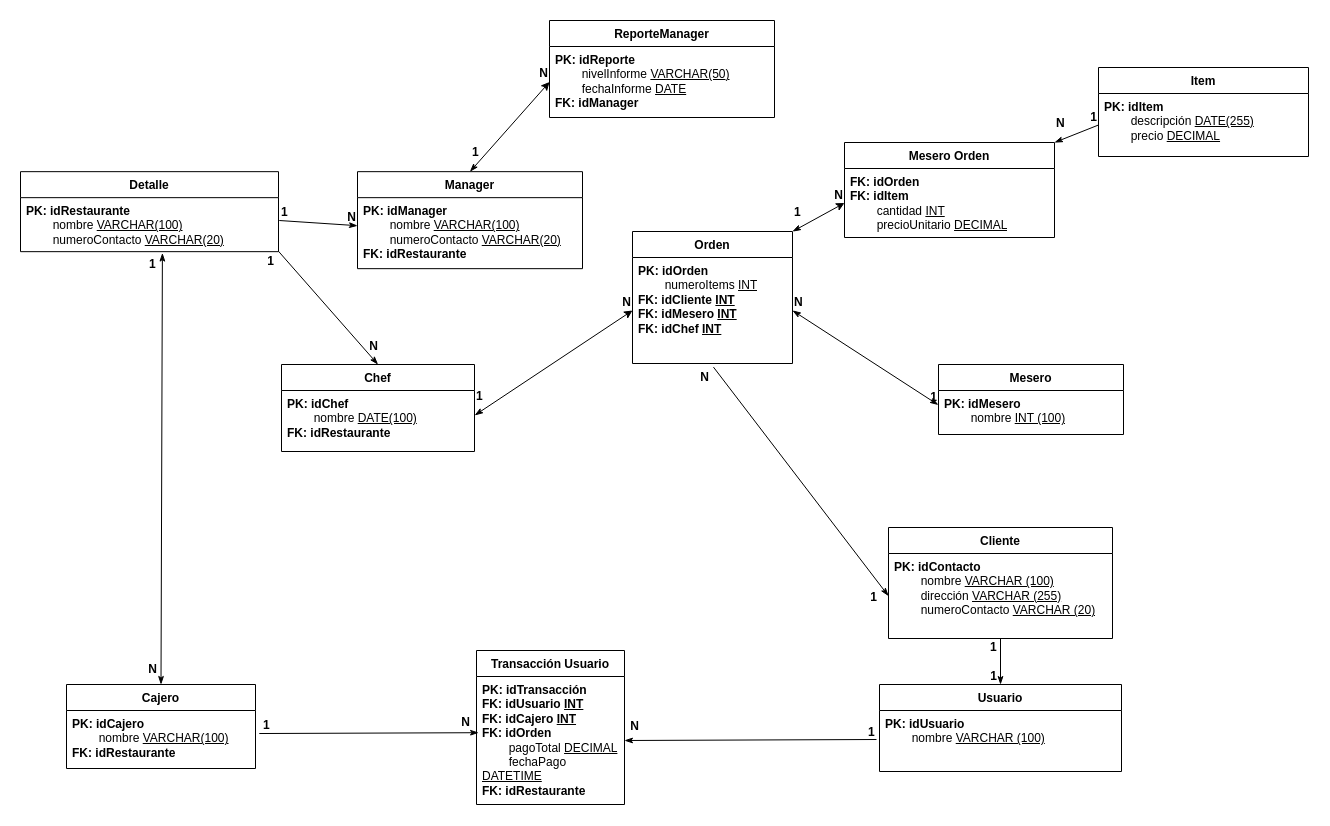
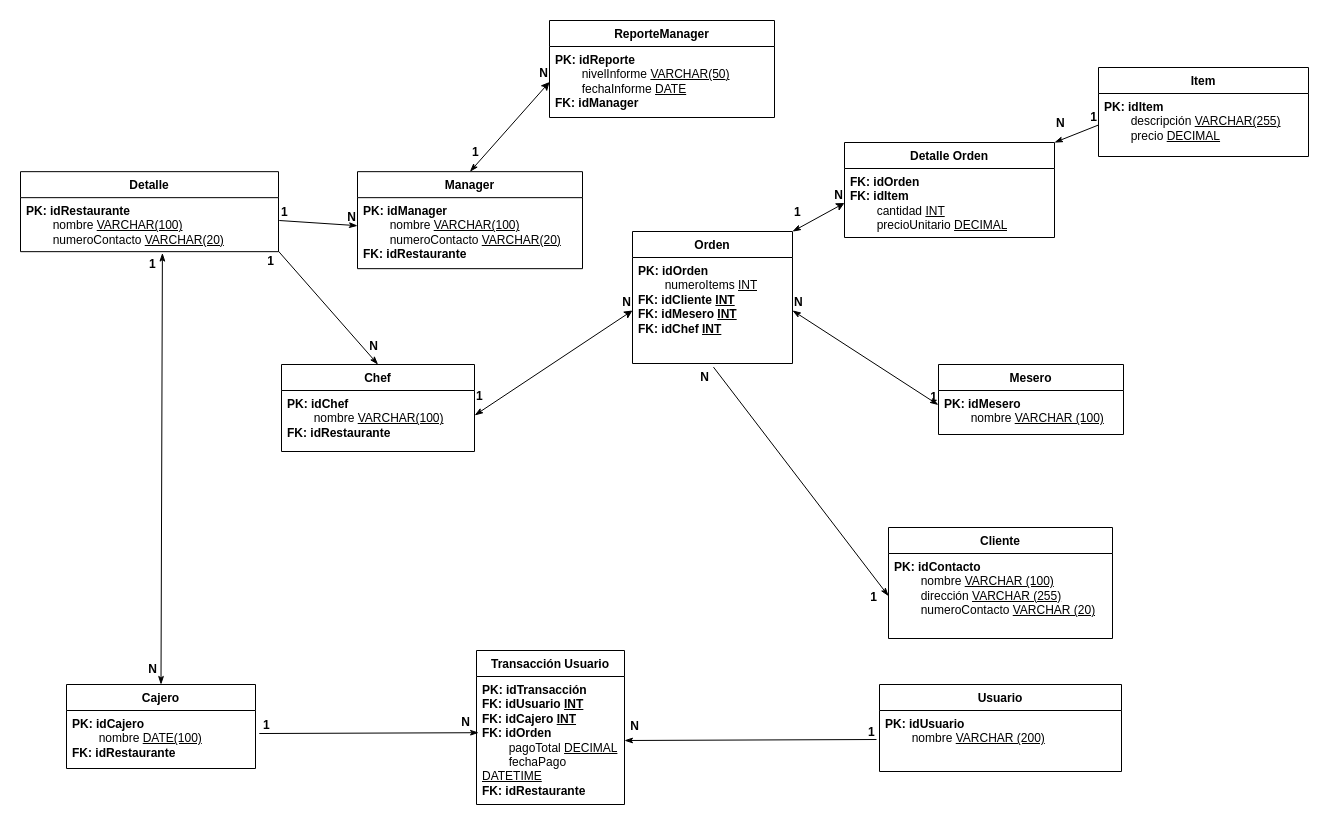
(1172, 122) -> (1182, 122)
(950, 157) -> (950, 157)
(997, 412) -> (1010, 412)
(341, 419) -> (351, 419)
(1001, 659) -> none
(951, 732) -> (951, 732)
(136, 739) -> (126, 739)
